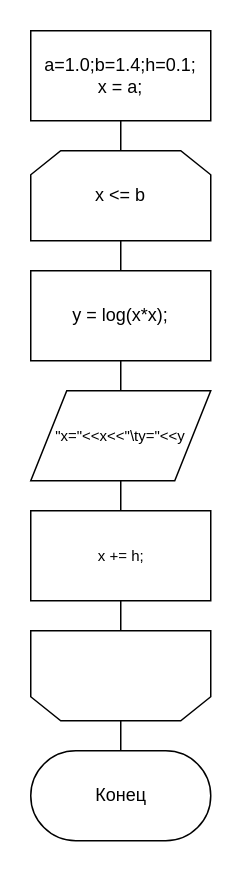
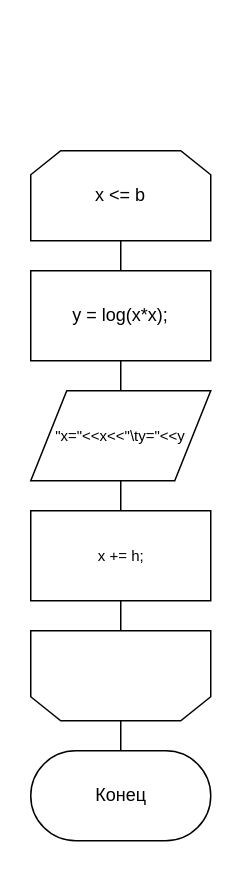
(121, 76) -> none
(121, 136) -> none
